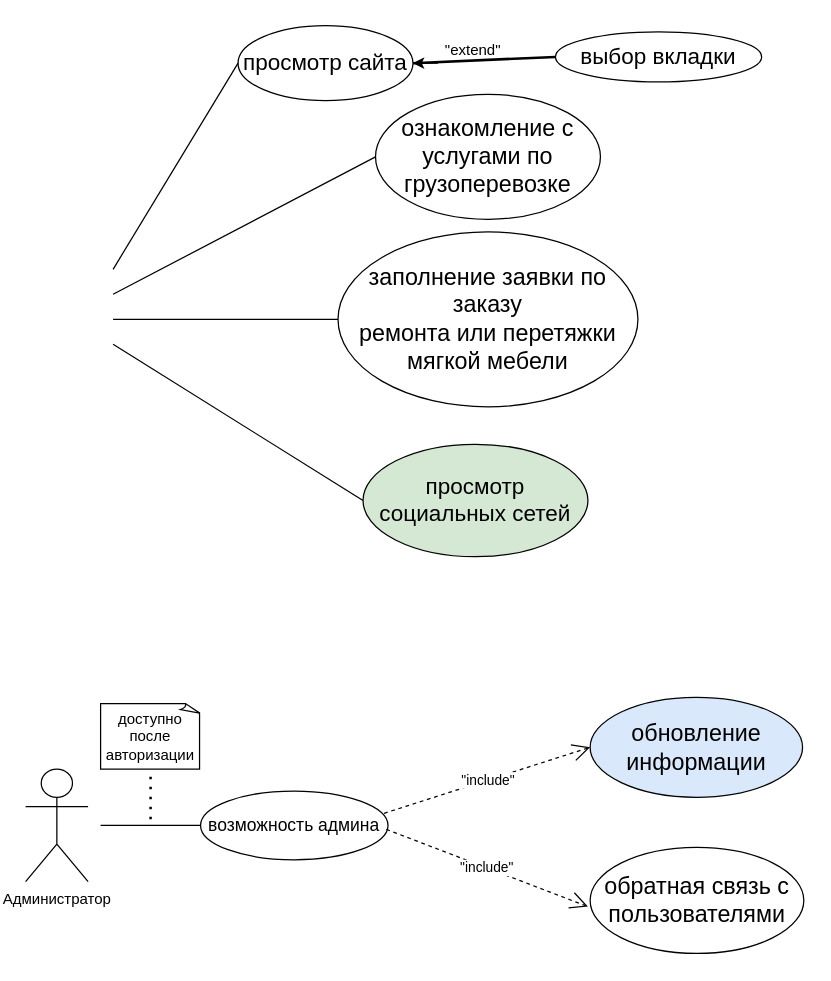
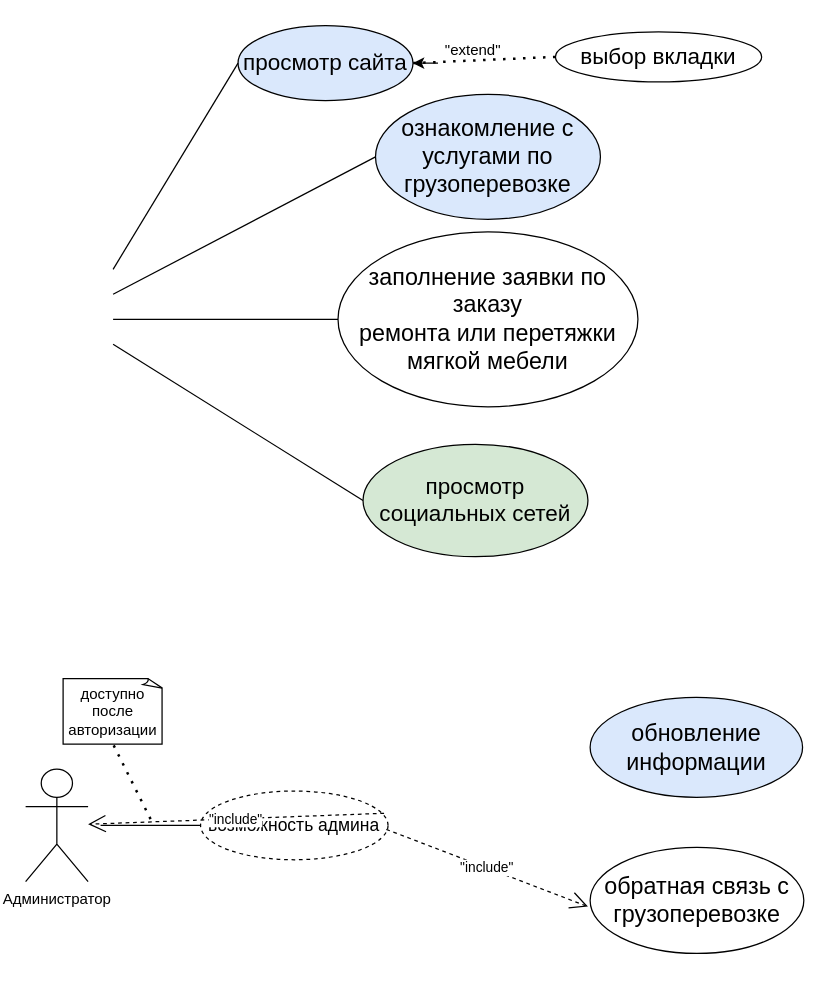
(496, 59) -> (496, 59)
(326, 63) -> (326, 63)
(488, 157) -> (488, 157)
(151, 737) -> (113, 712)
(528, 767) -> (250, 818)
(294, 826) -> (294, 826)
(698, 901) -> (698, 901)
